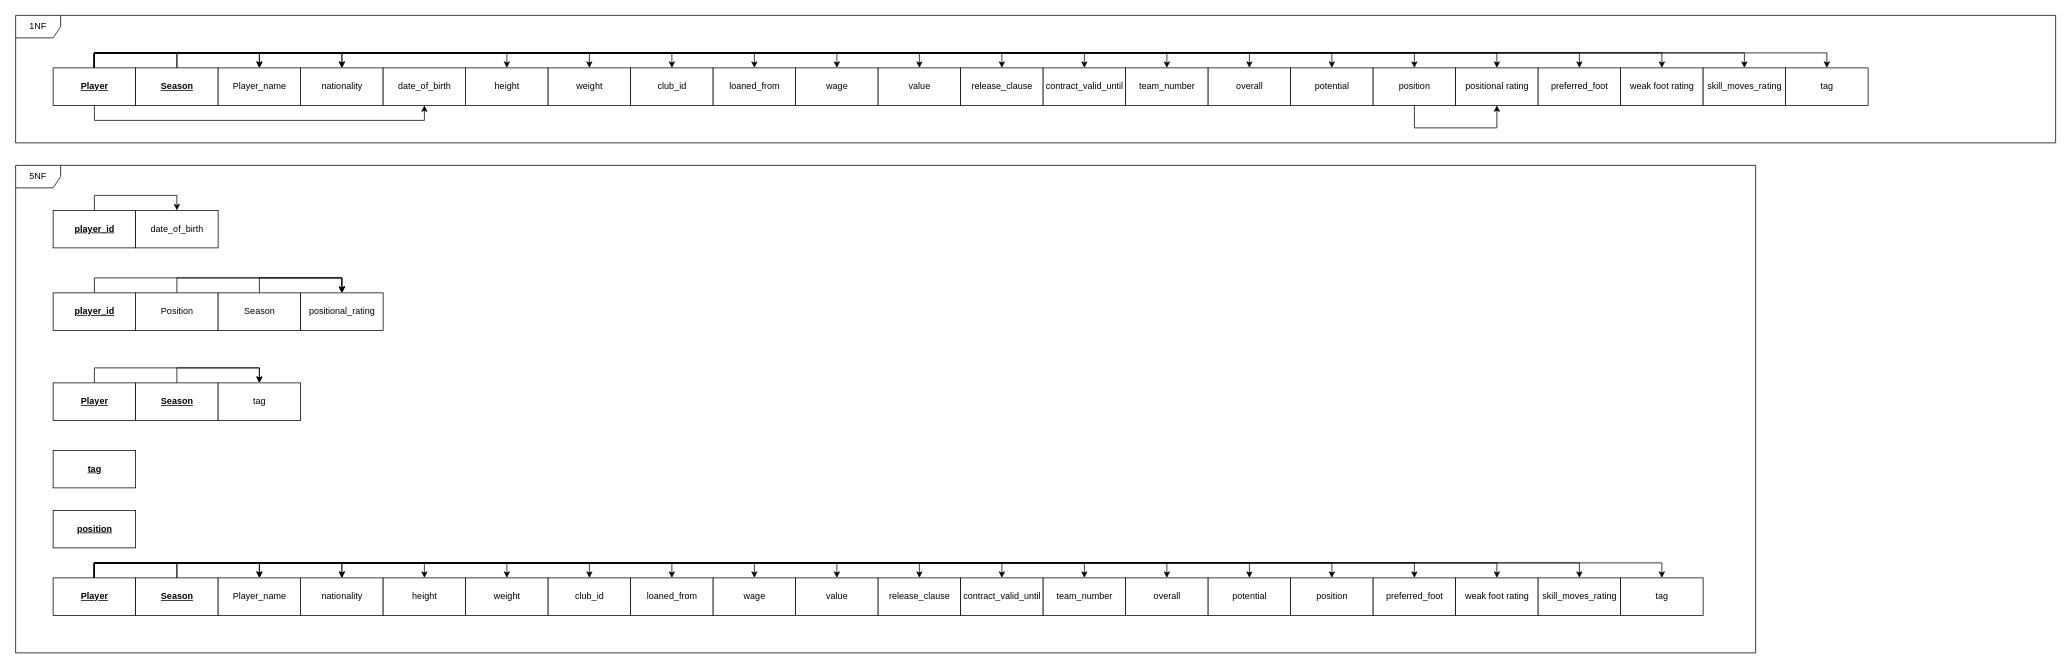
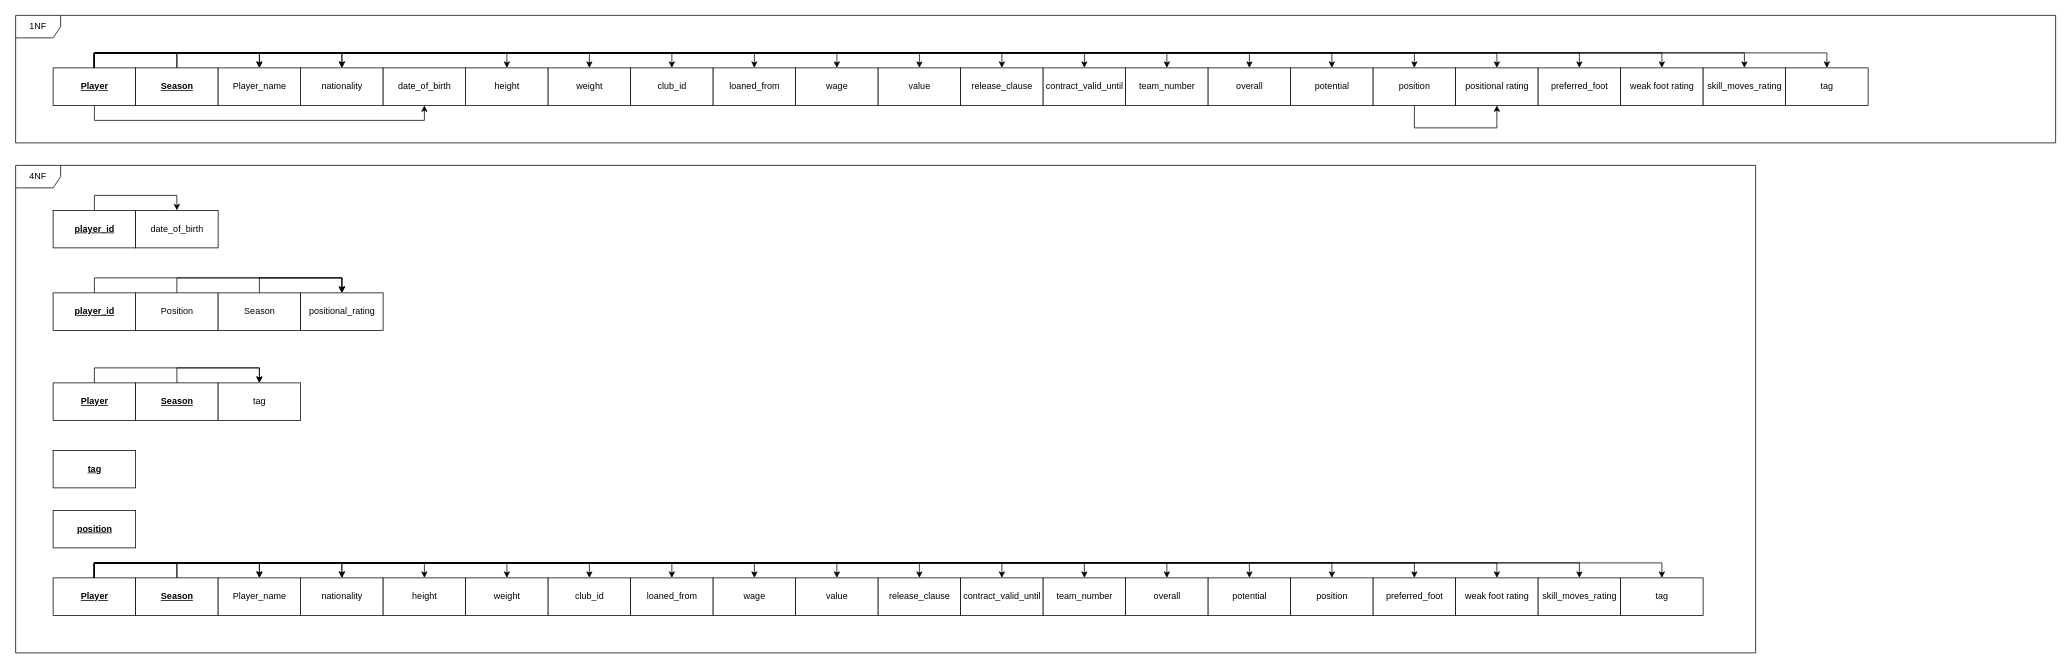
(38, 177) -> (38, 177)
